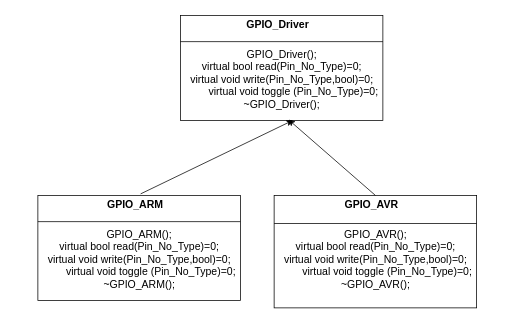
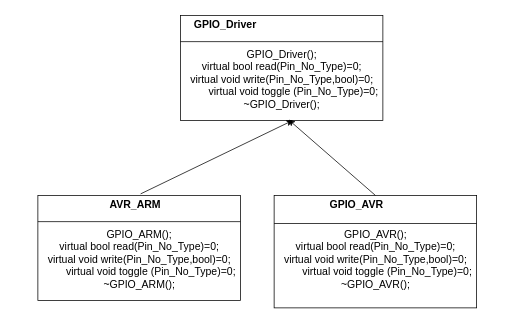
(278, 24) -> (225, 24)
(135, 204) -> (135, 204)
(372, 204) -> (357, 204)
